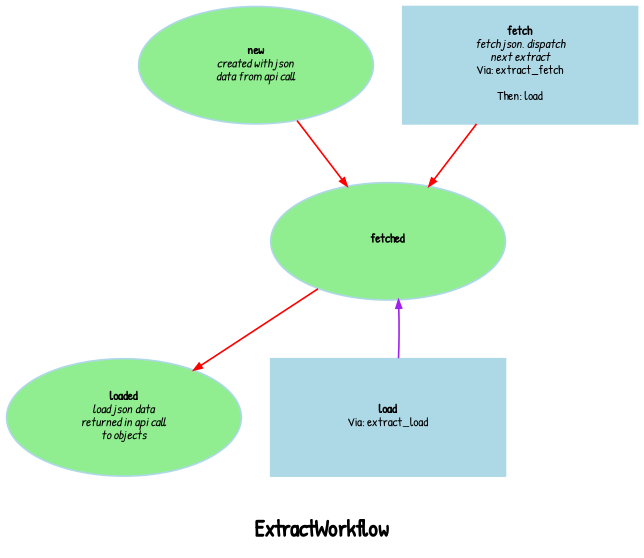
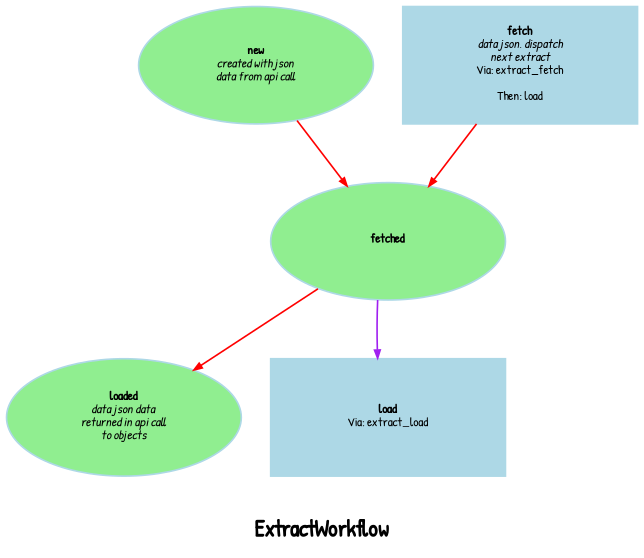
(520, 44) -> (520, 44)
(399, 333) -> (377, 325)
(124, 409) -> (124, 409)
